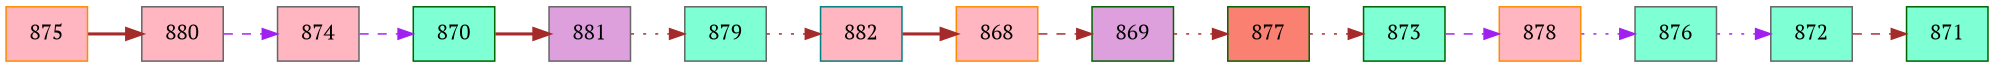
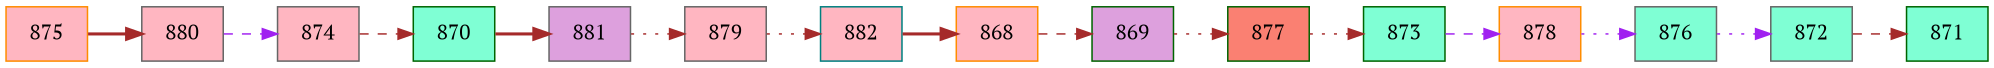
(379, 34) -> (379, 34)
(726, 34) -> (726, 34)
